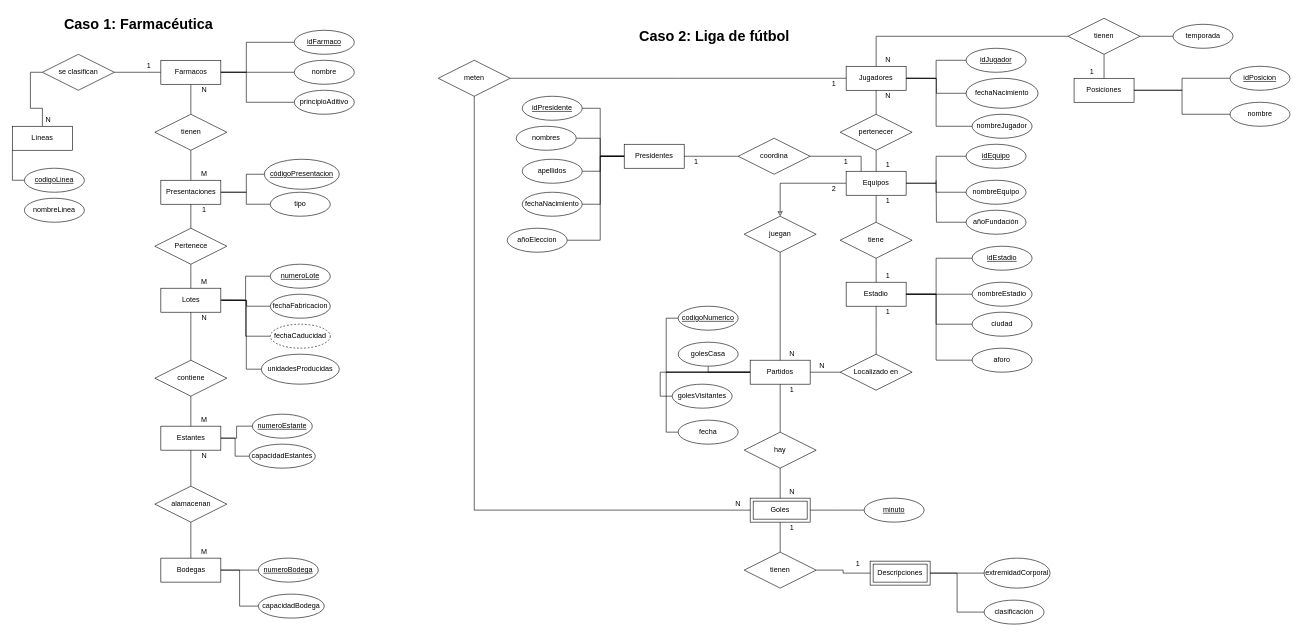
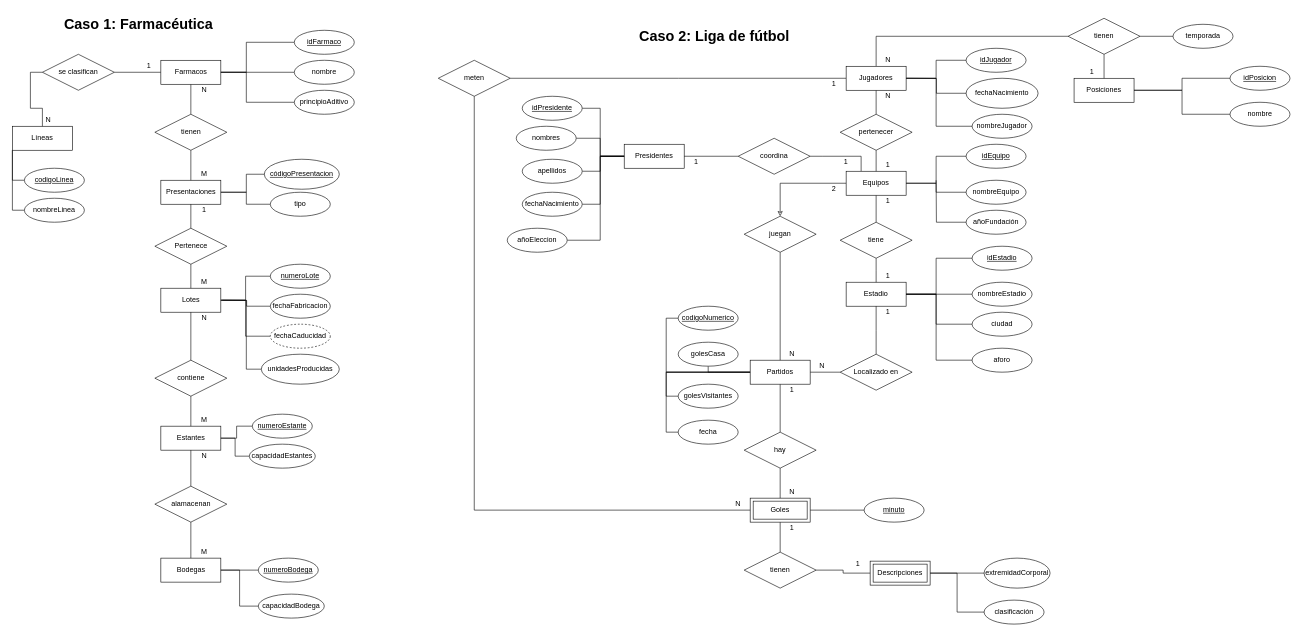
none -> (12, 202)
(702, 396) -> (708, 396)
